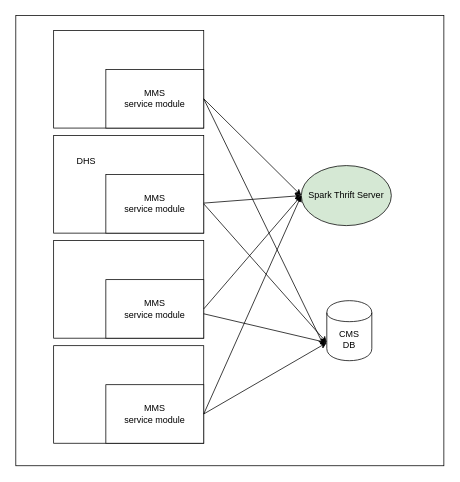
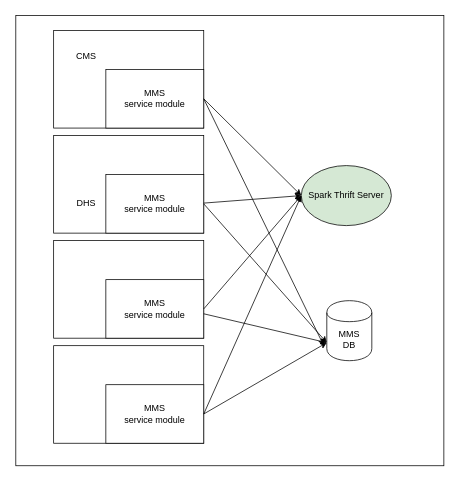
none -> (86, 56)
(86, 161) -> (86, 203)
(349, 339) -> (349, 339)
